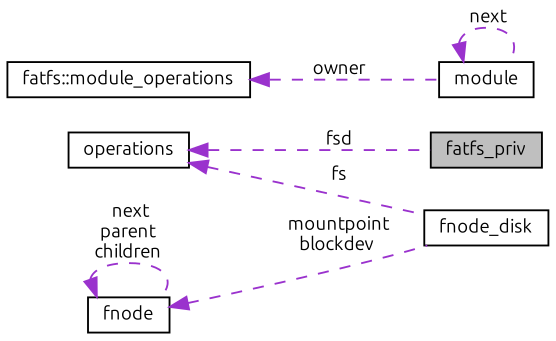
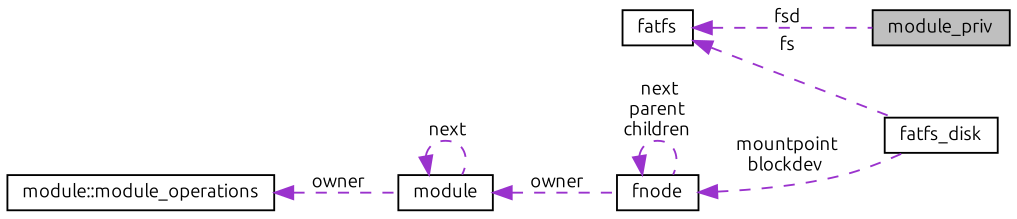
(129, 80) -> (141, 193)
(129, 150) -> (658, 28)
(486, 150) -> (941, 28)
none -> (564, 193)
(486, 228) -> (941, 135)
